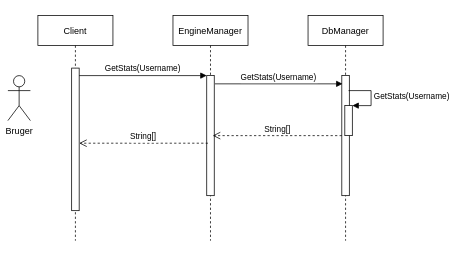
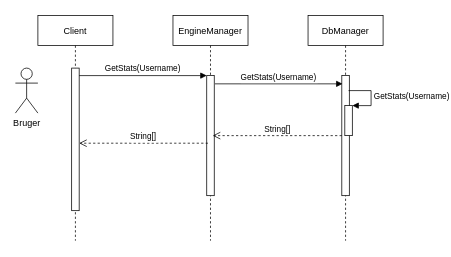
(19, 98) -> (27, 90)
